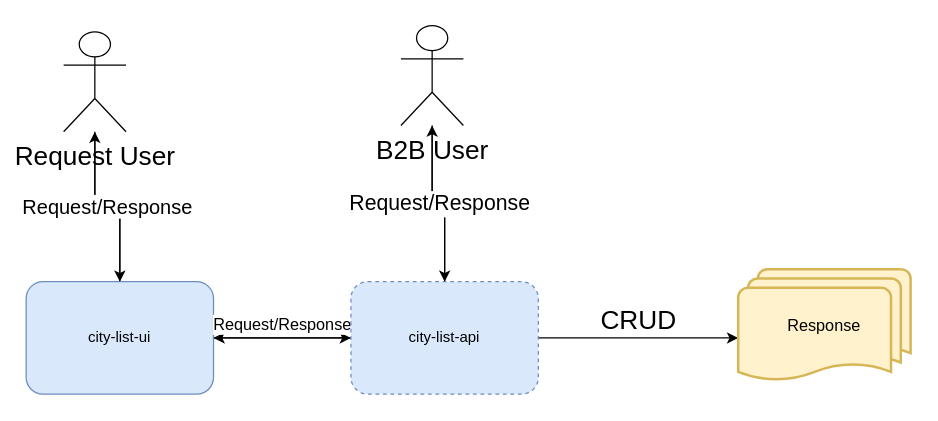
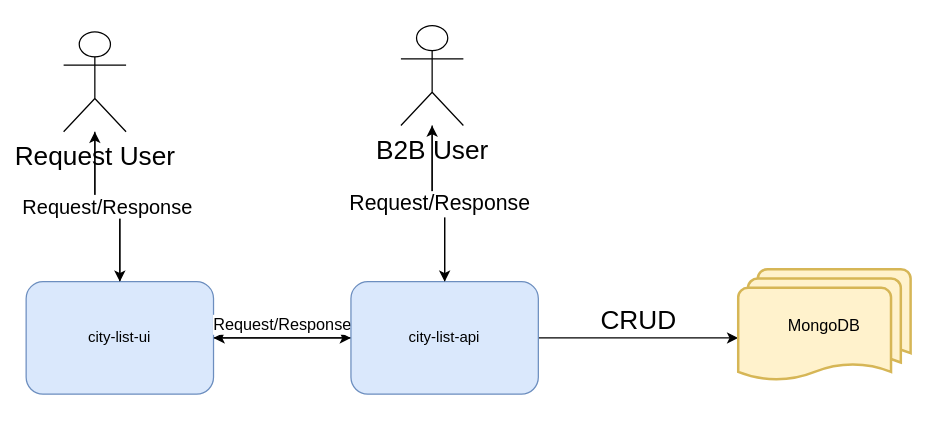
(824, 326) -> (824, 326)
(444, 338) -> (444, 338)
